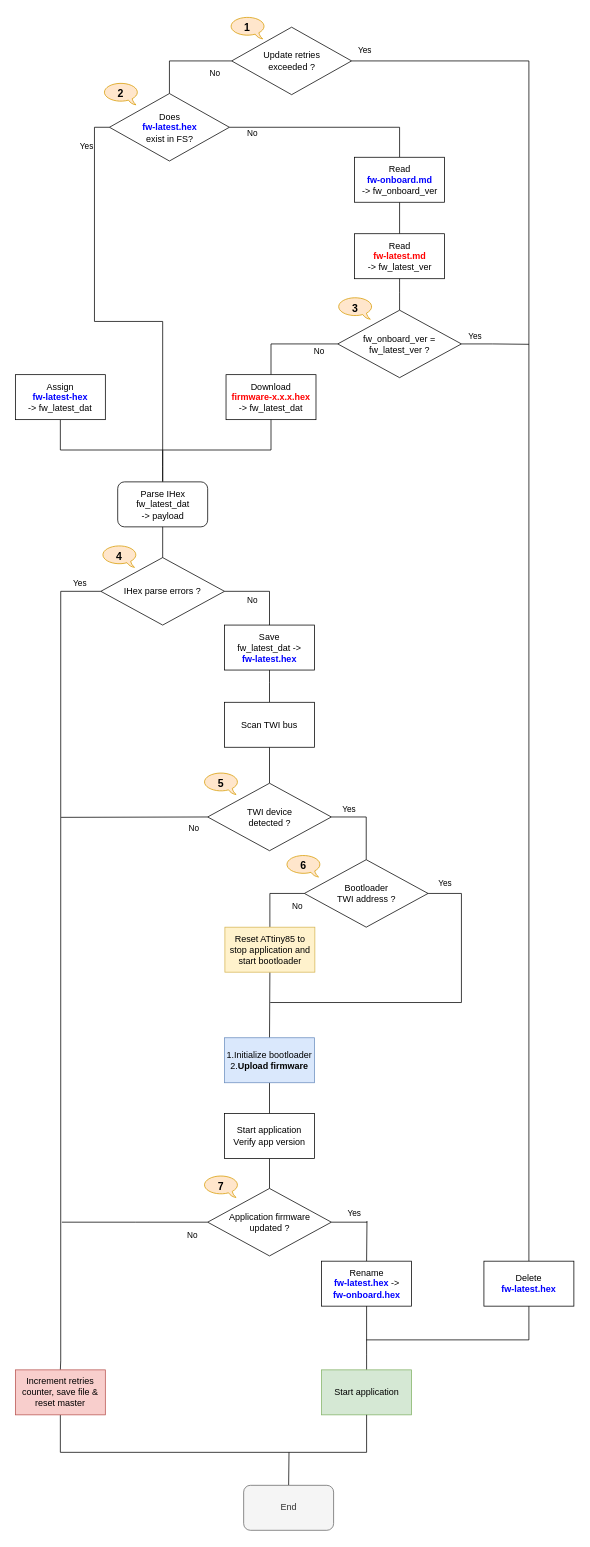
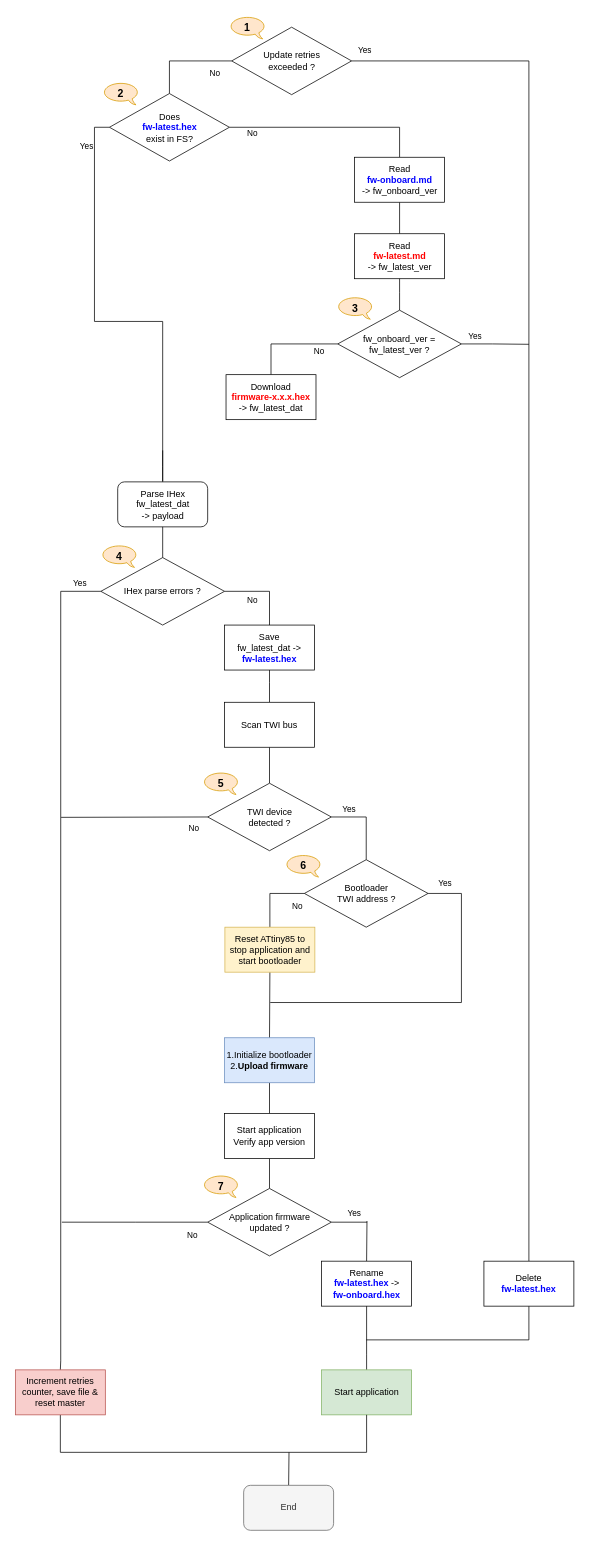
(60, 397) -> none
(60, 435) -> none
